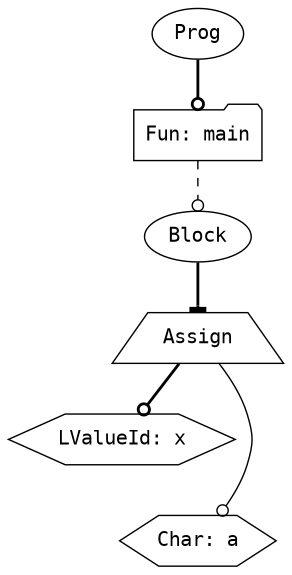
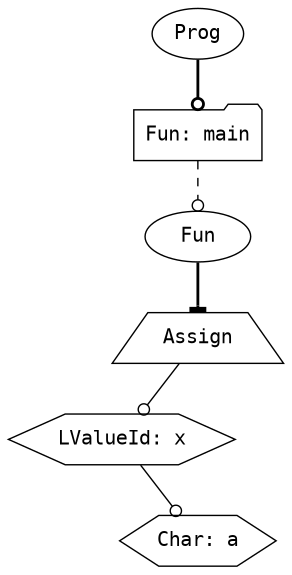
(198, 237) -> (198, 237)
(163, 384) -> (163, 384)
(252, 434) -> (156, 486)
